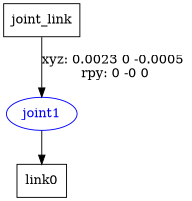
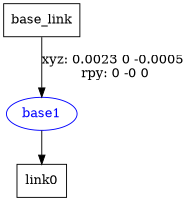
(42, 20) -> (42, 20)
(42, 114) -> (42, 114)
